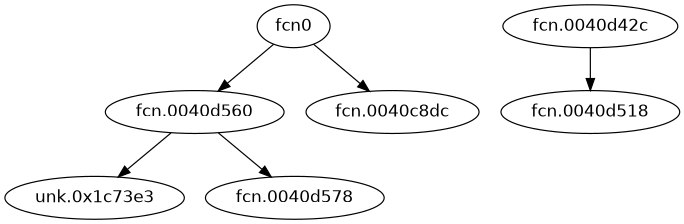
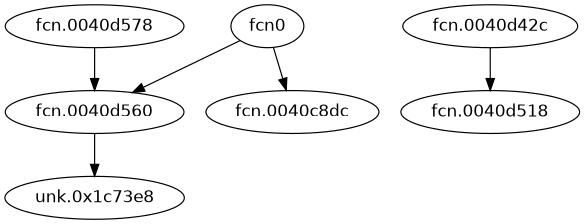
(240, 151) -> (95, 63)
(95, 198) -> (95, 198)
